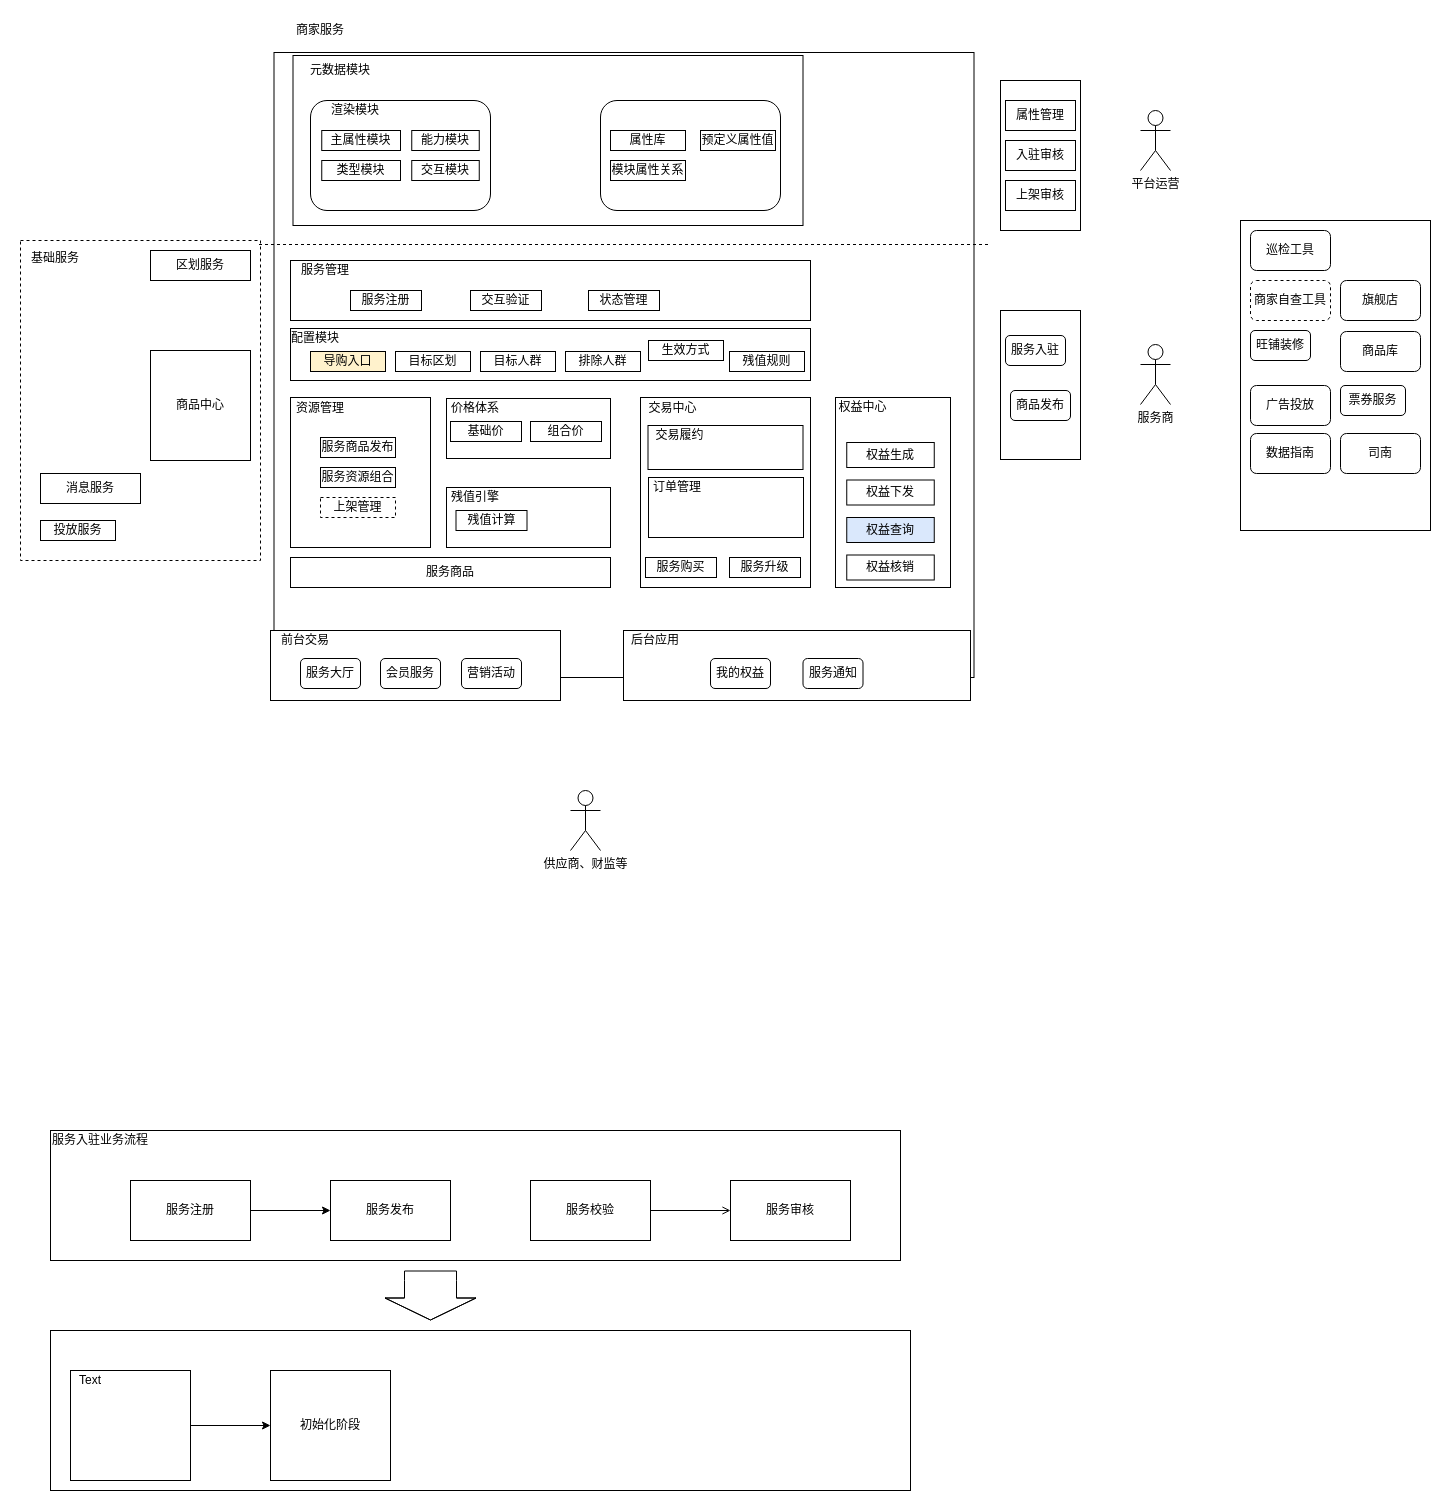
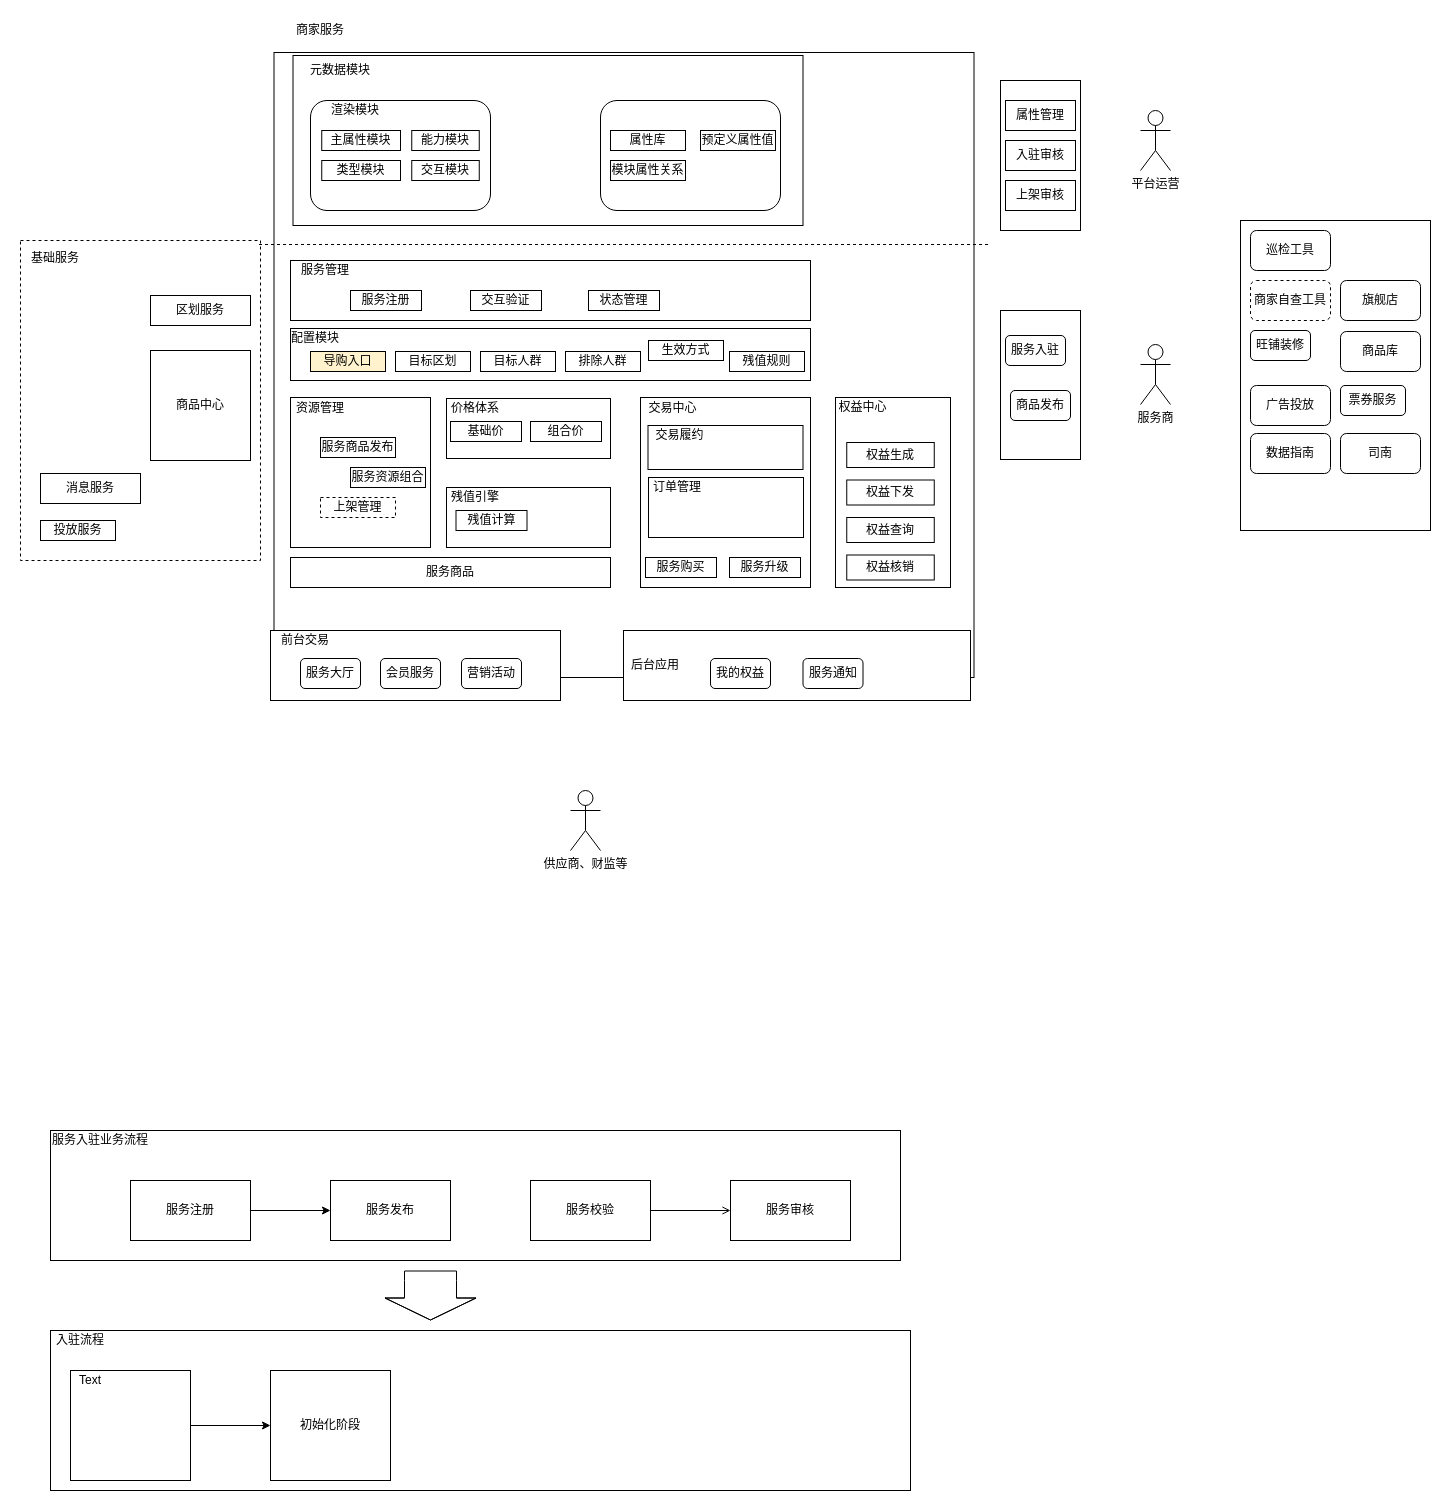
(201, 266) -> (201, 311)
(358, 478) -> (388, 478)
(891, 530) -> (891, 530)
(656, 641) -> (656, 666)
none -> (81, 1341)
